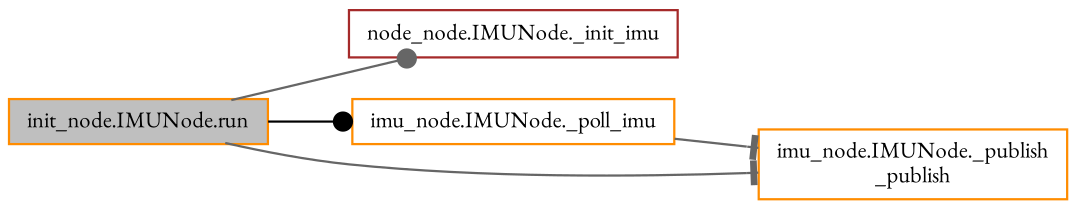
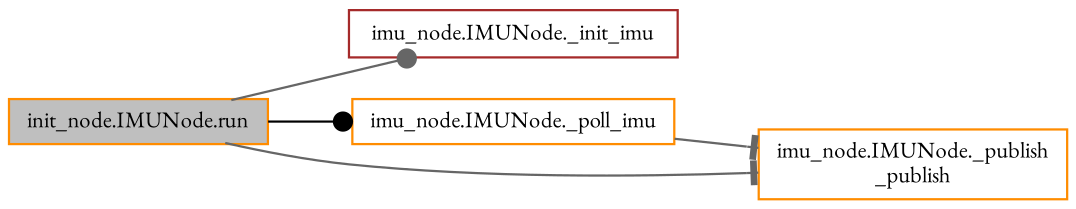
(513, 34) -> (513, 34)
